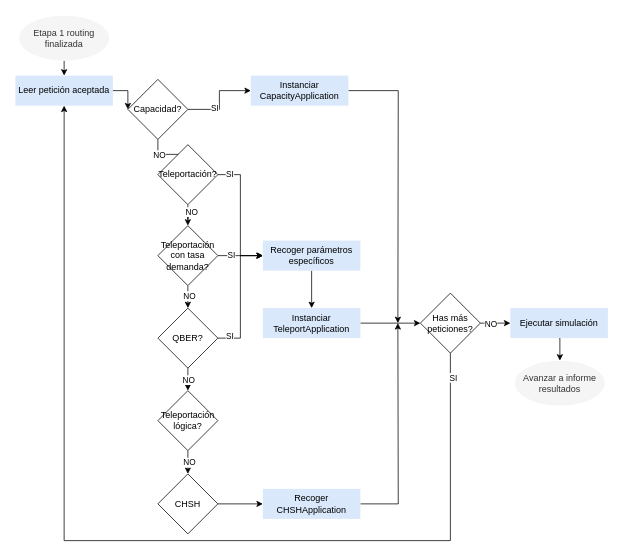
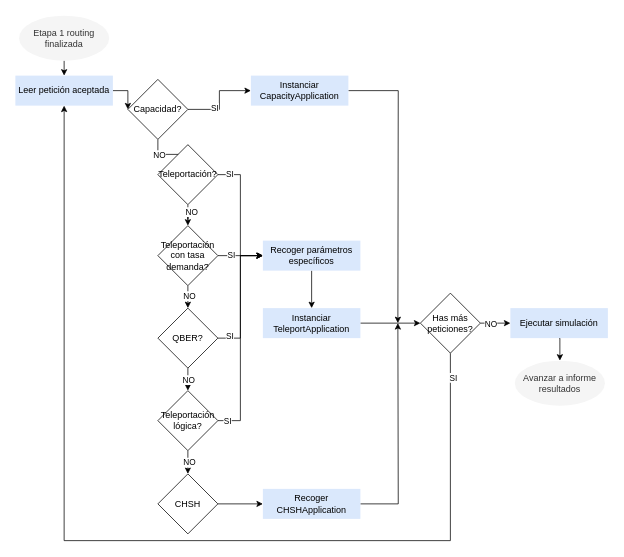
none -> (240, 391)
